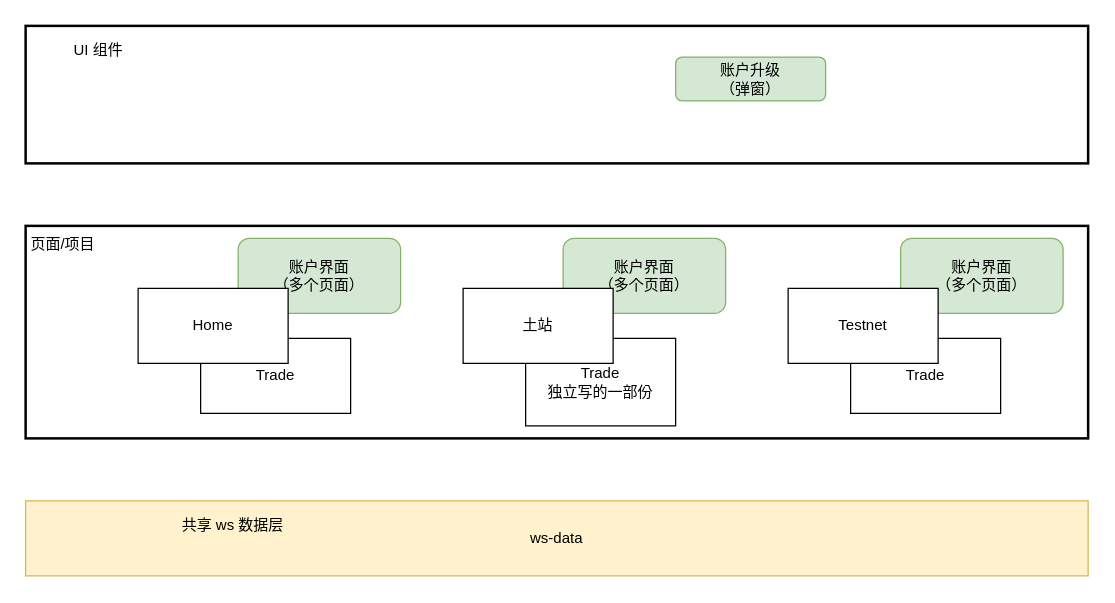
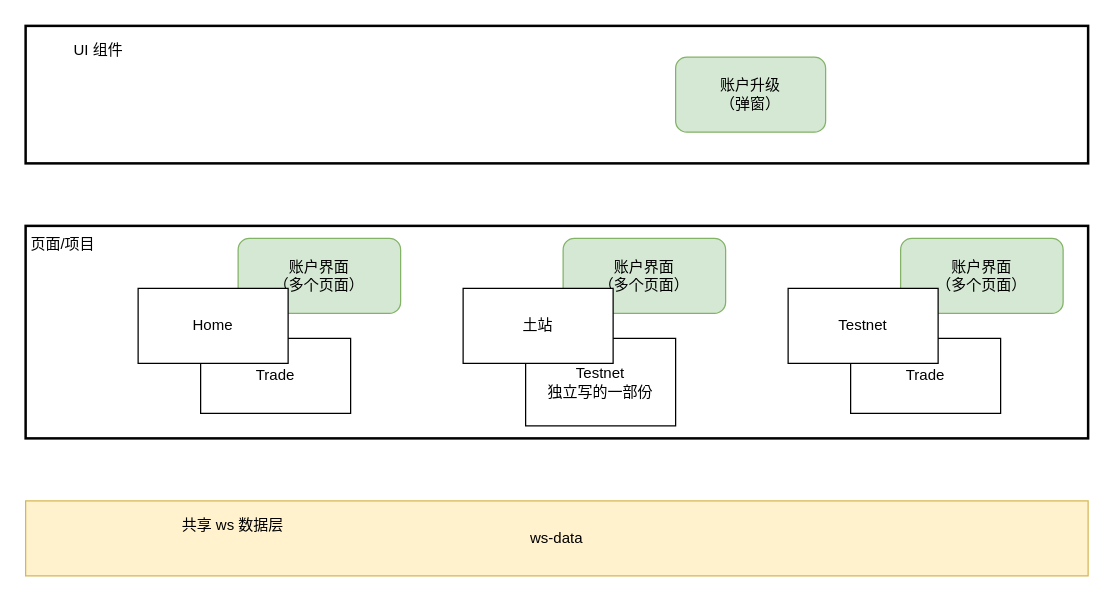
(751, 79) -> (751, 94)
(601, 382) -> (601, 382)
